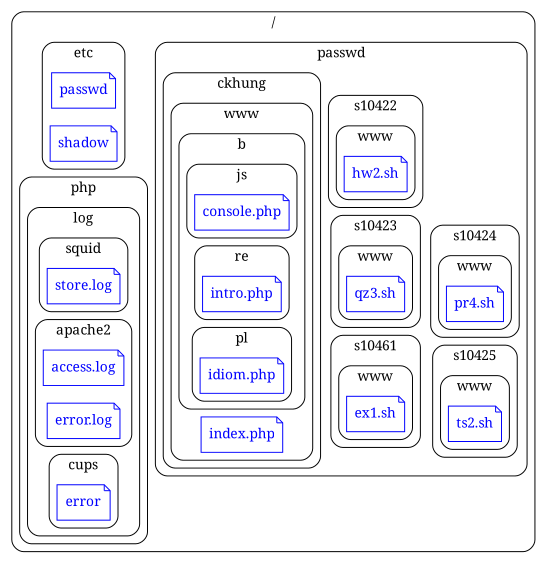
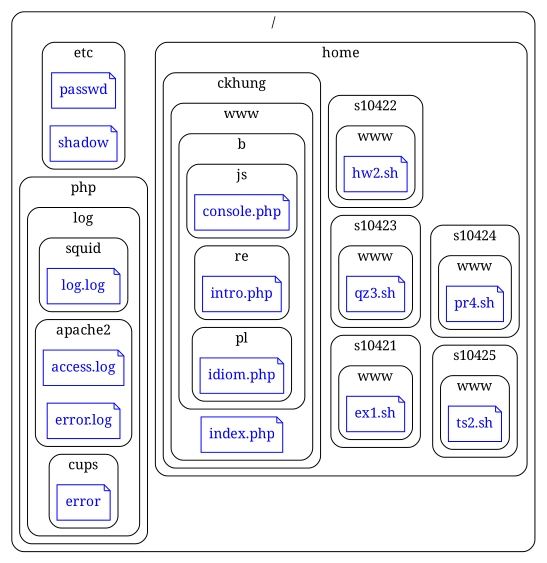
(341, 54) -> (341, 54)
(84, 286) -> (84, 286)
(376, 347) -> (376, 347)
